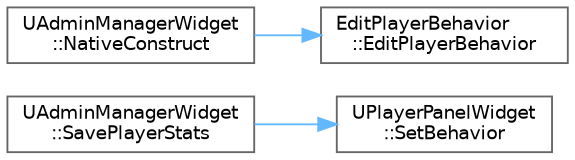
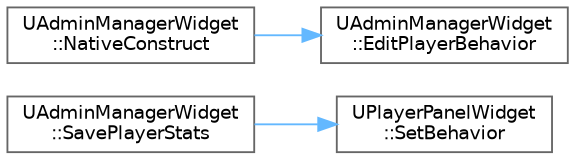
(444, 35) -> (444, 35)
